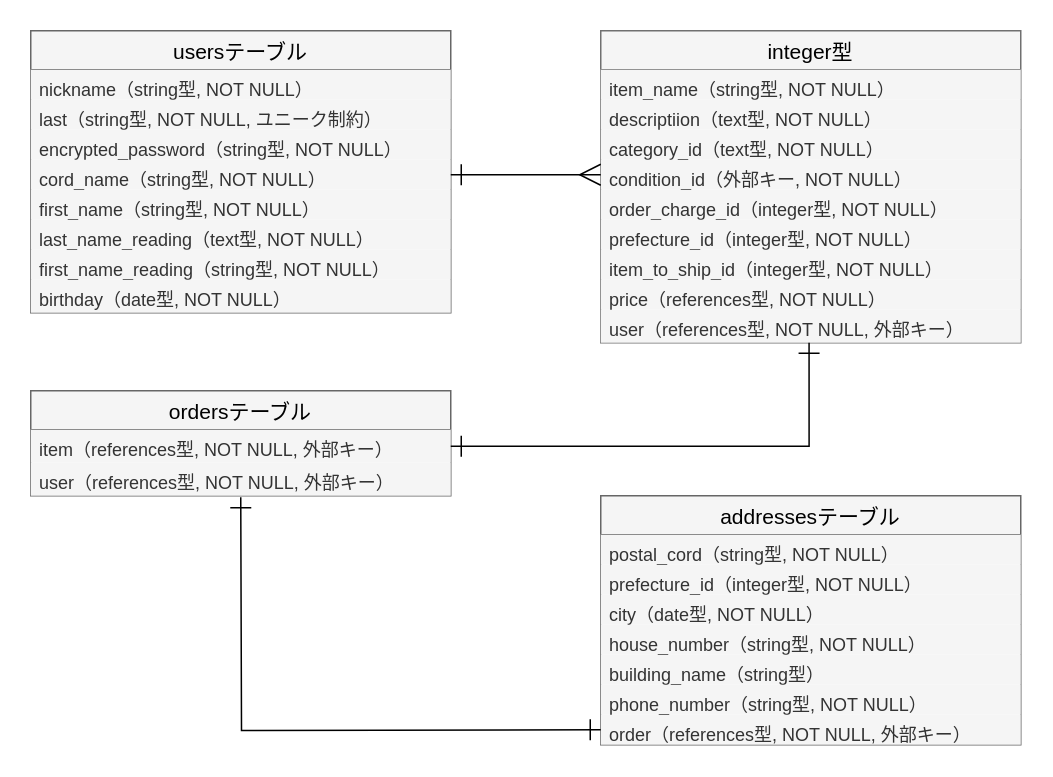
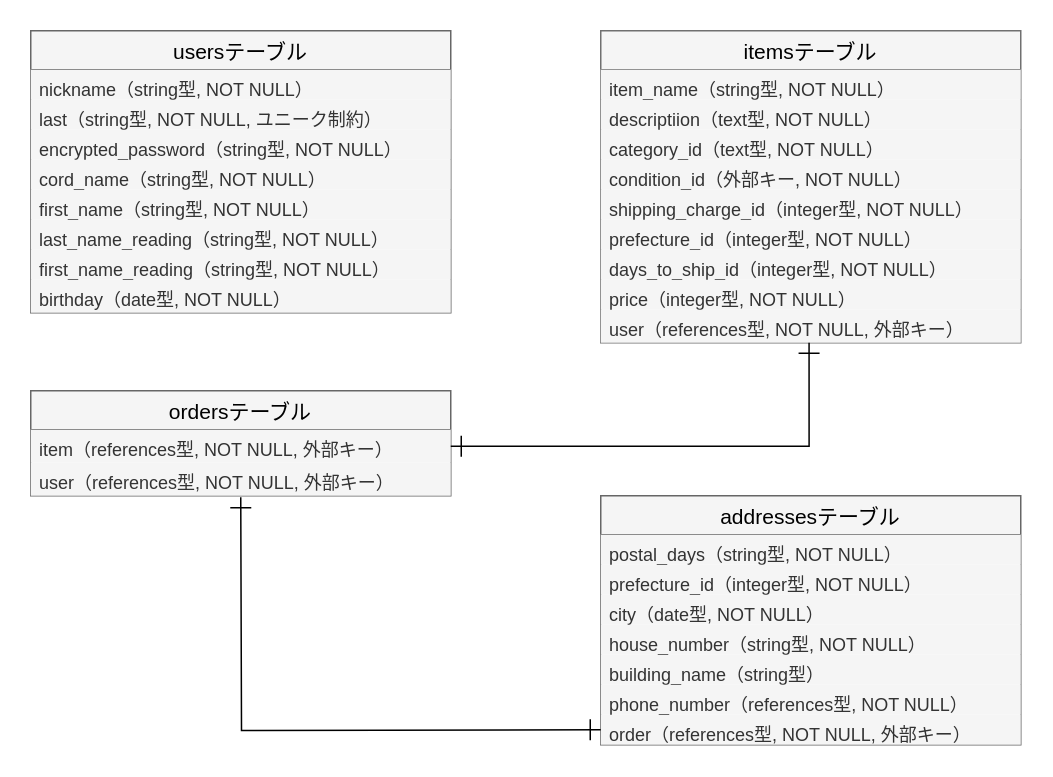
(810, 52) -> (810, 52)
(525, 175) -> none
(786, 210) -> (796, 210)
(211, 240) -> (218, 240)
(781, 270) -> (783, 270)
(753, 300) -> (735, 300)
(760, 555) -> (760, 555)
(768, 705) -> (790, 705)
